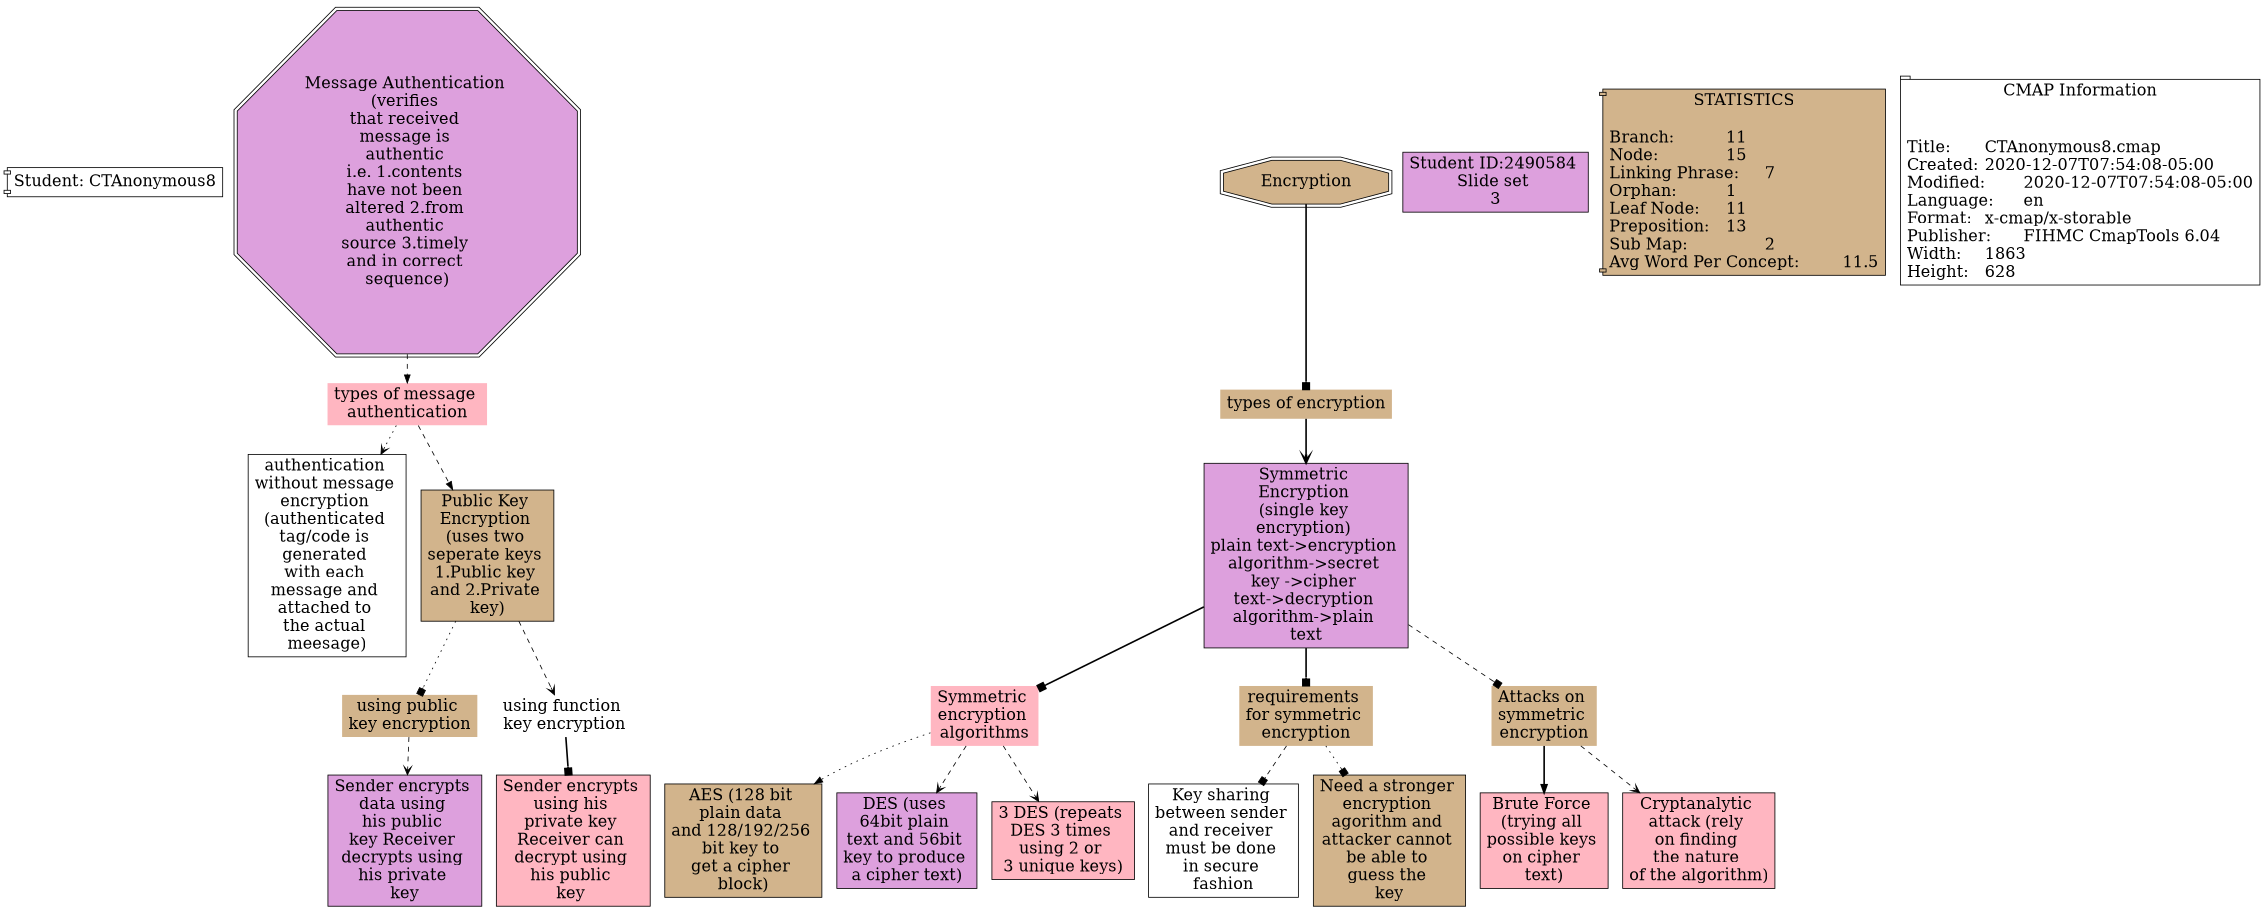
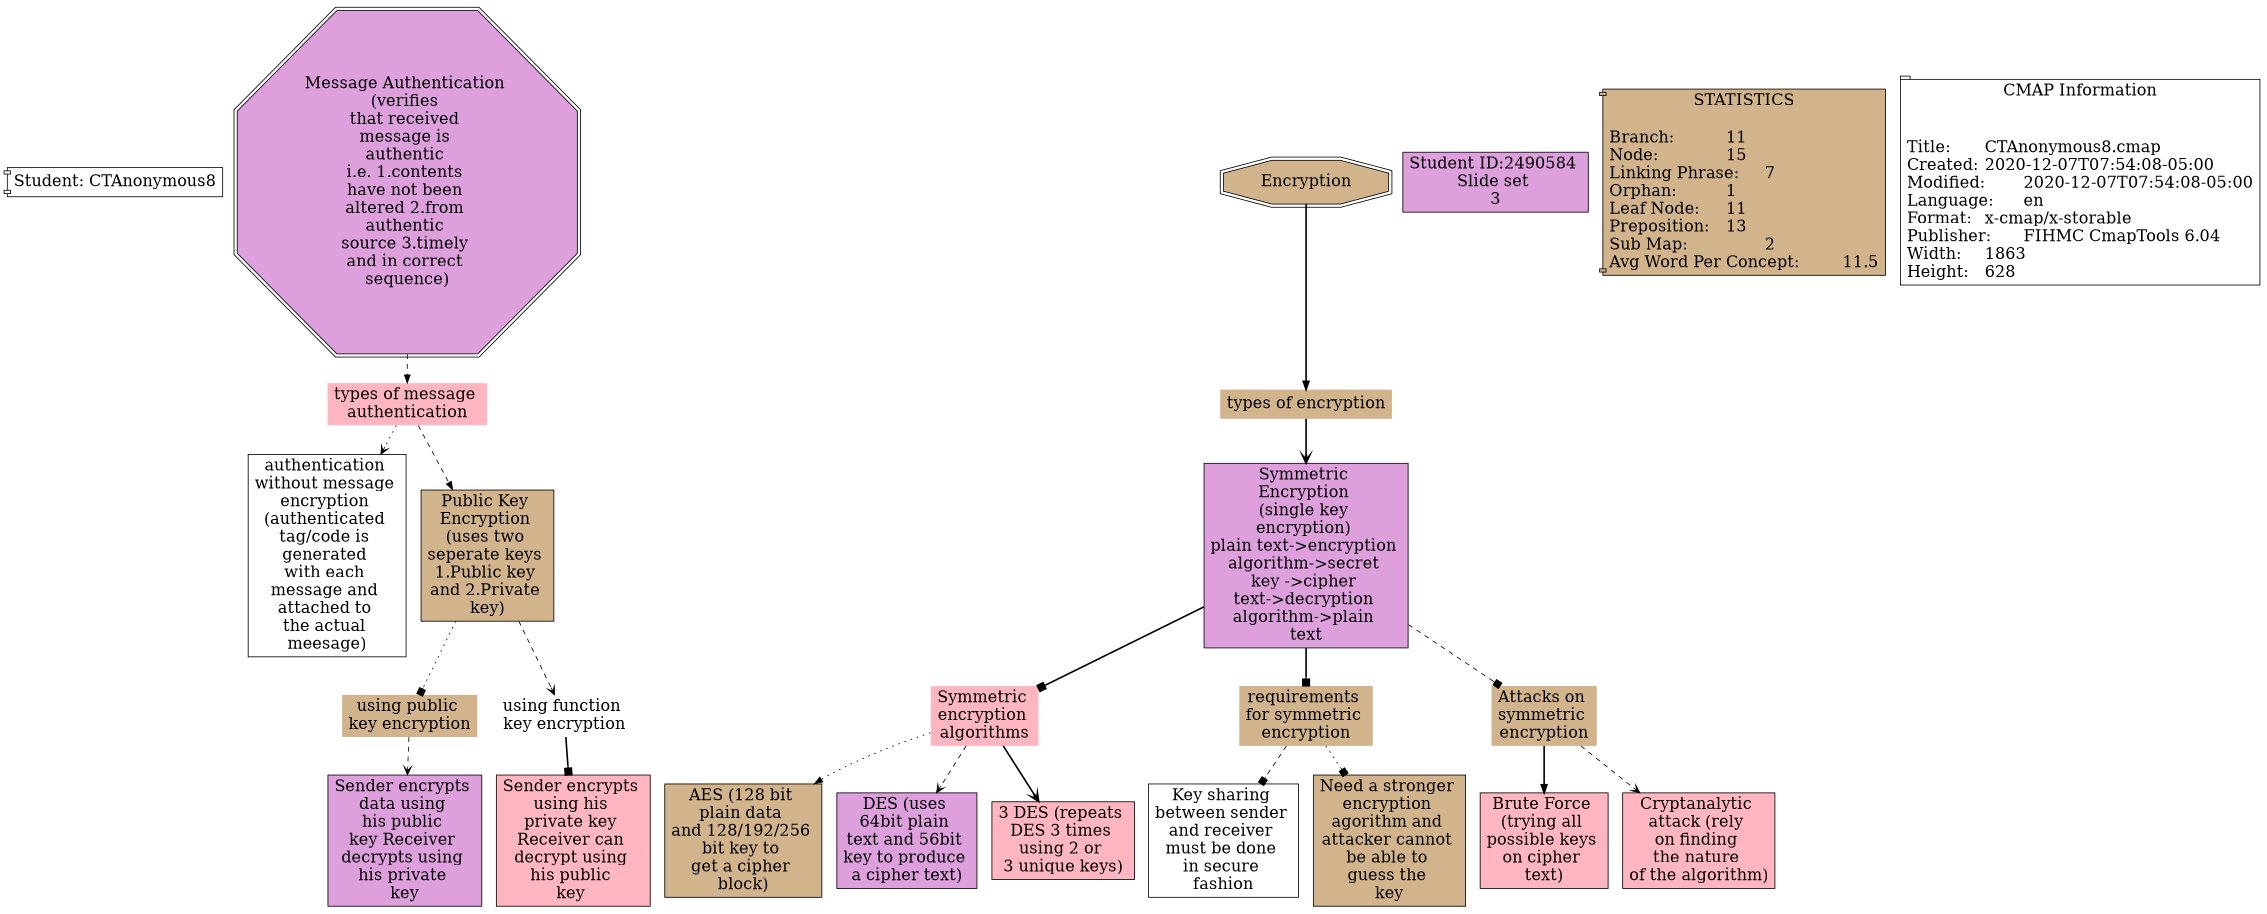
(1306, 293) -> (1306, 293)
(1019, 770) -> (1019, 770)
